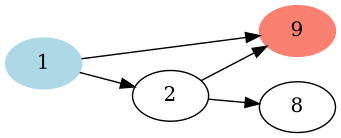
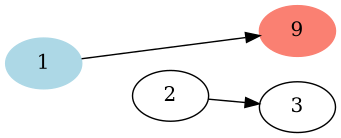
(228, 67) -> none
(100, 78) -> none
(297, 107) -> (297, 107)
